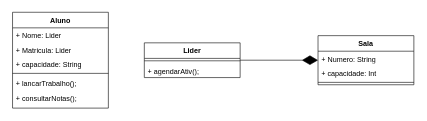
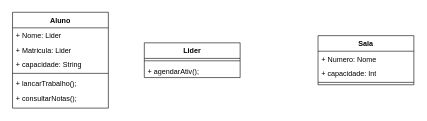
(301, 60) -> none
(350, 60) -> (347, 60)
